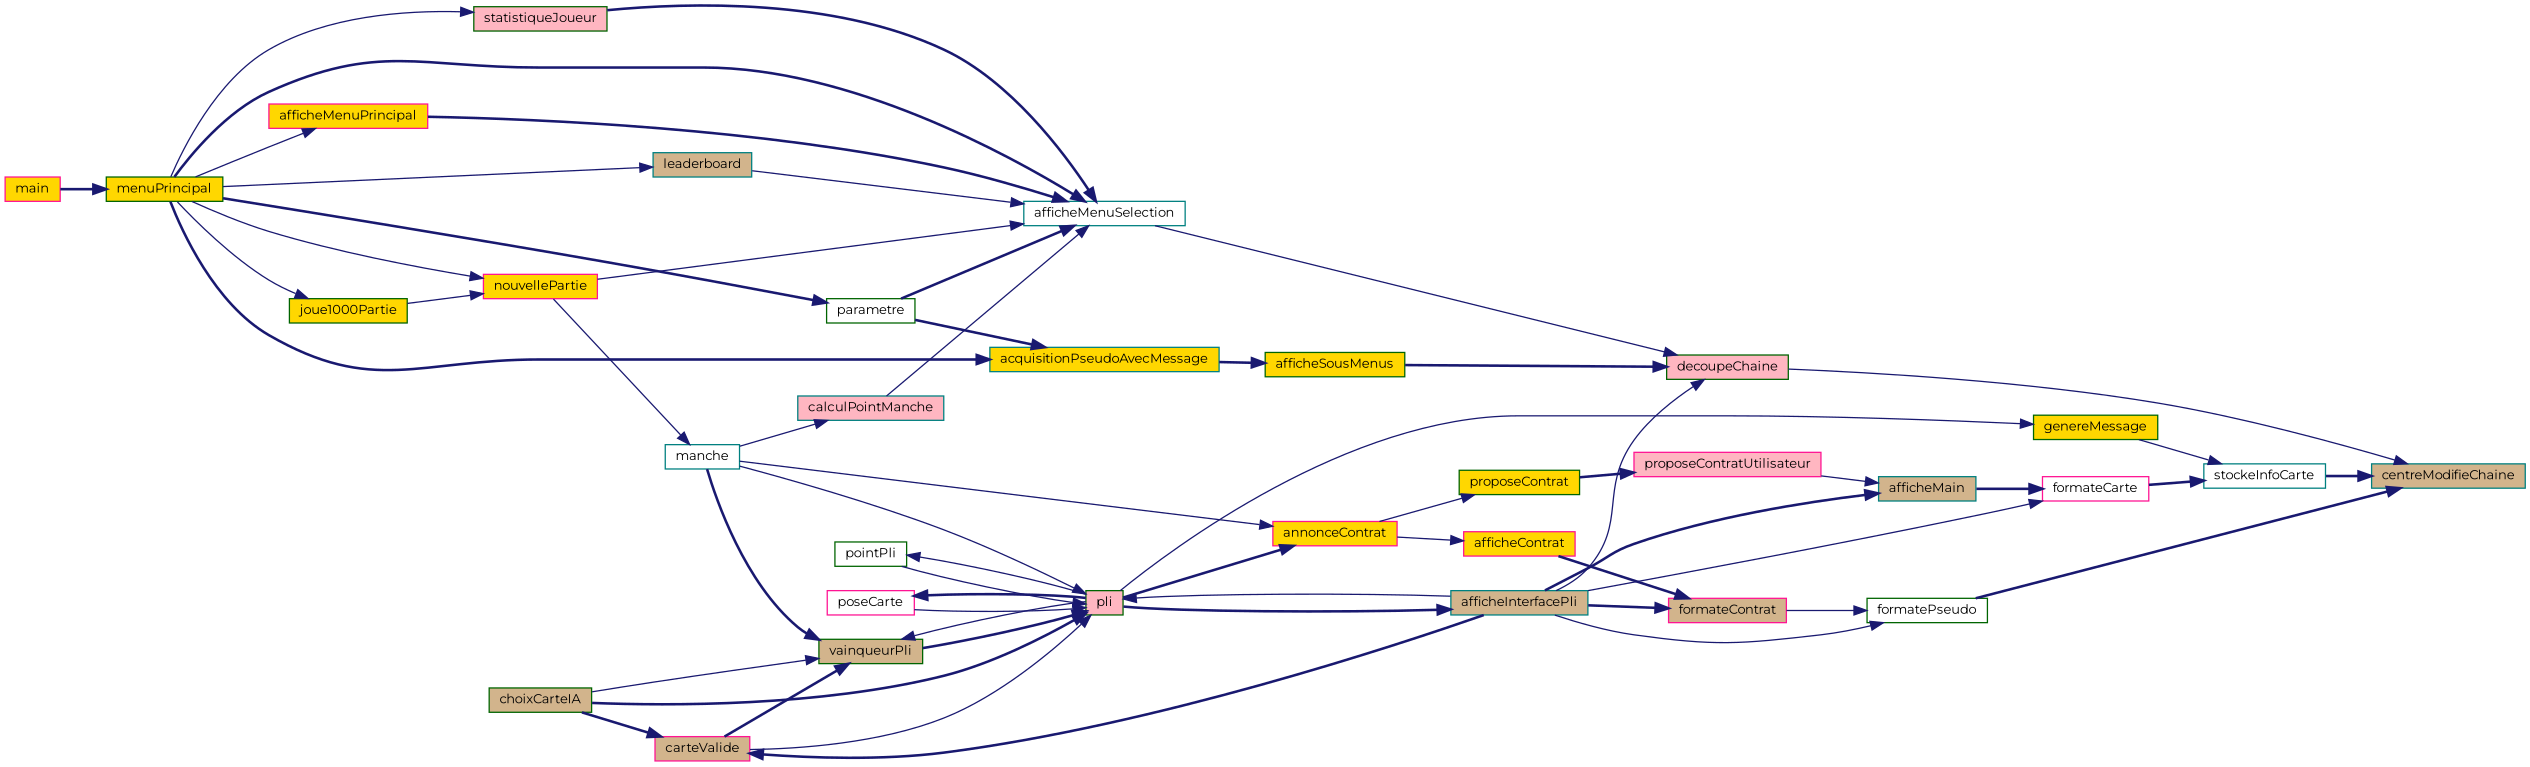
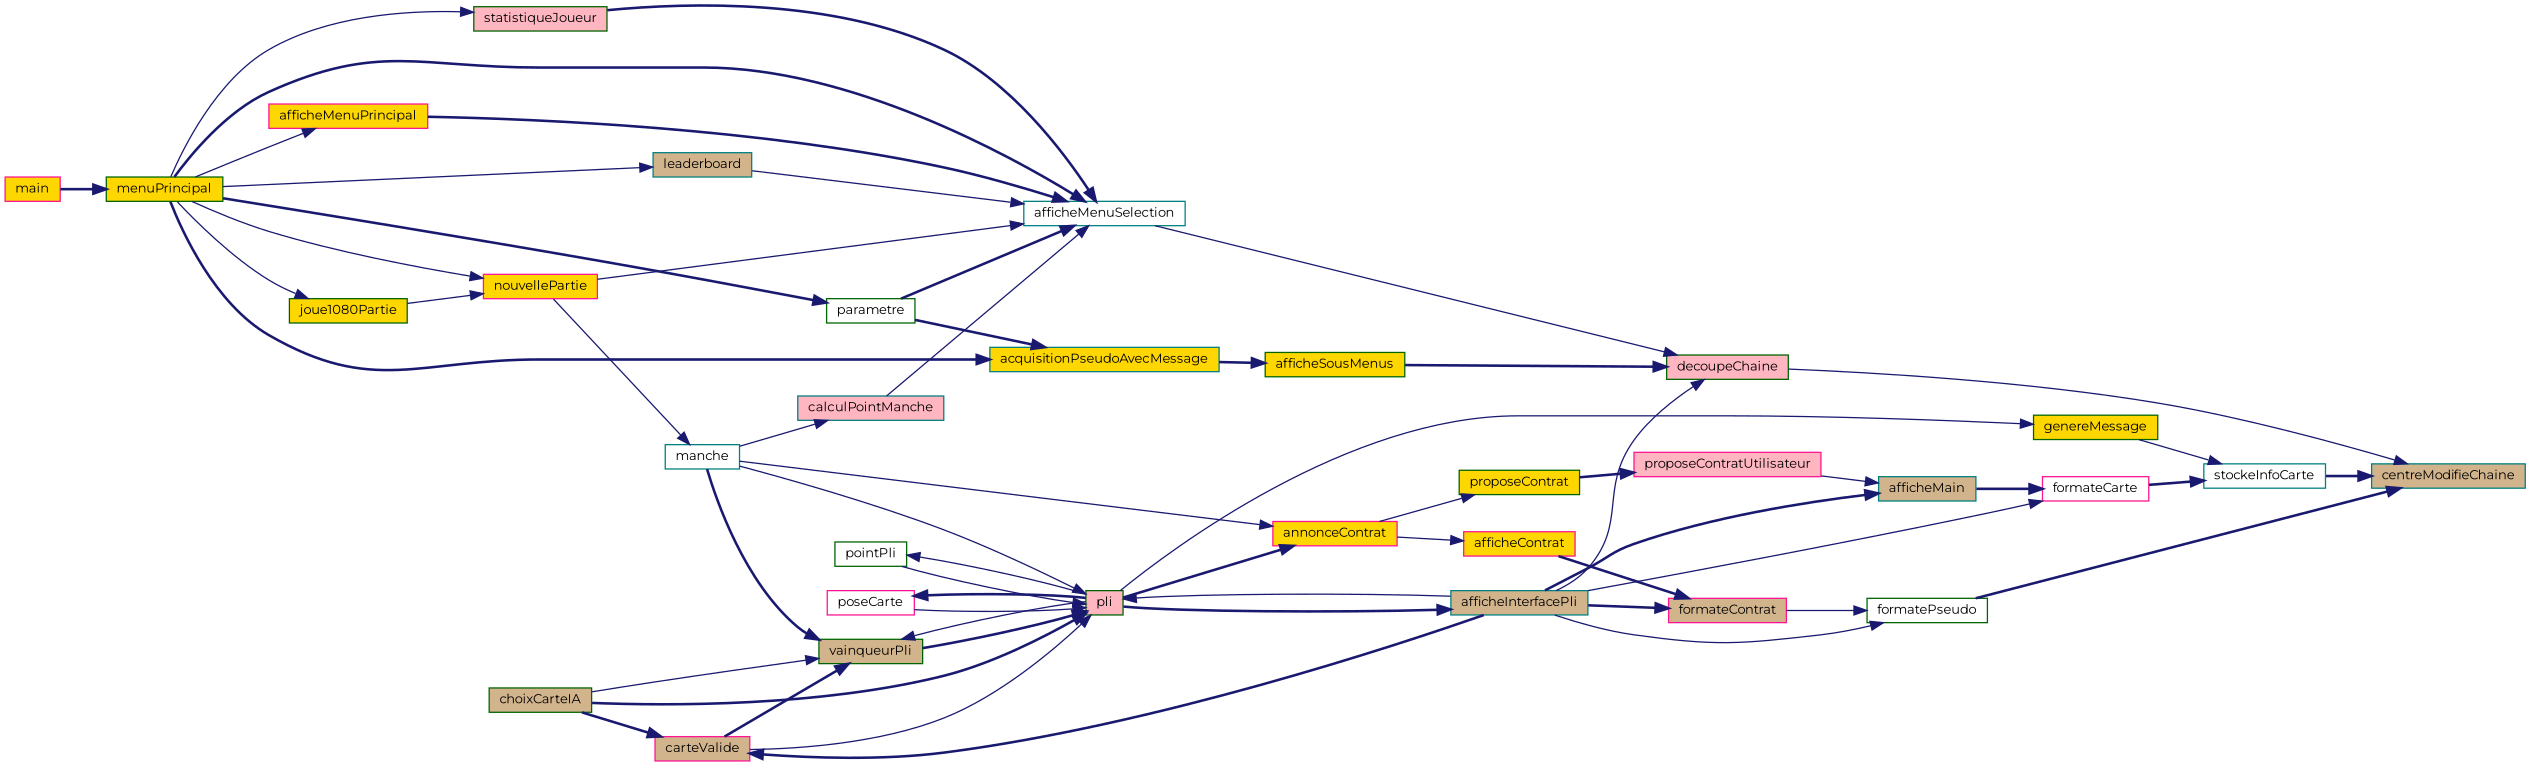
(348, 311) -> (348, 311)
